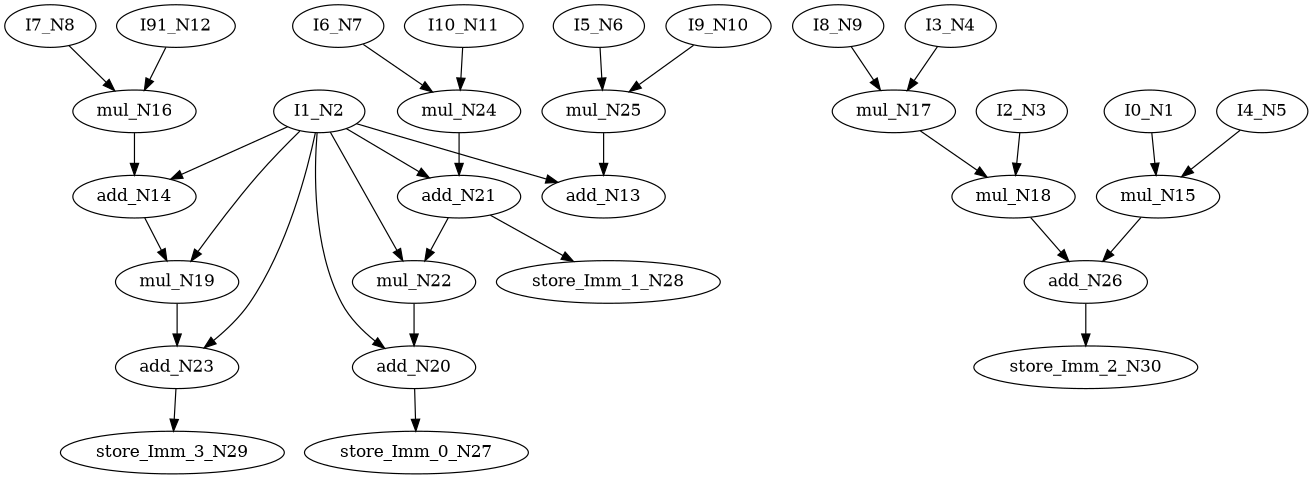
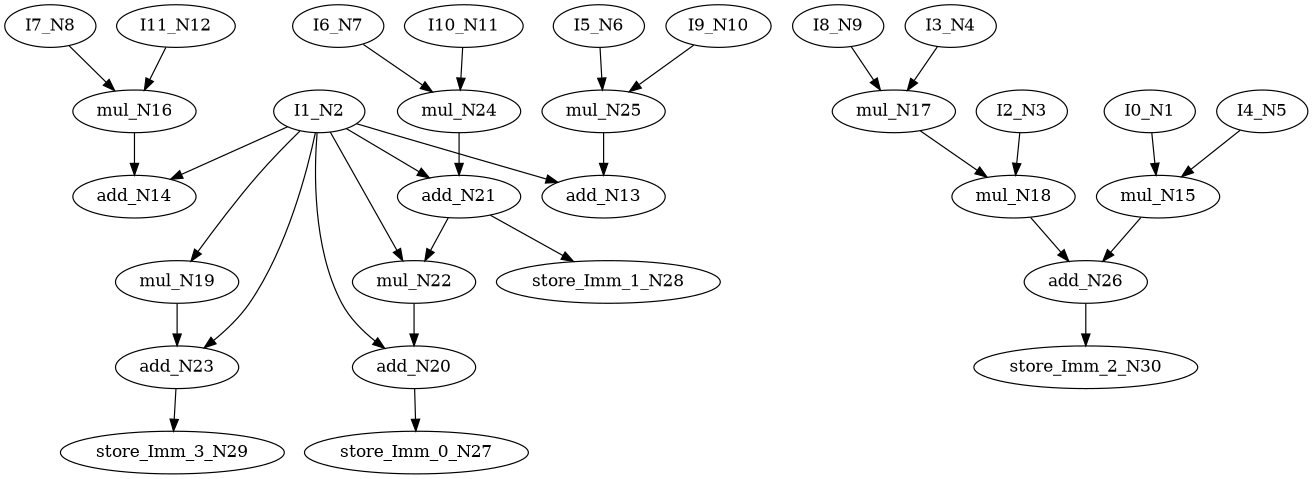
(176, 26) -> (176, 26)
(153, 234) -> none
